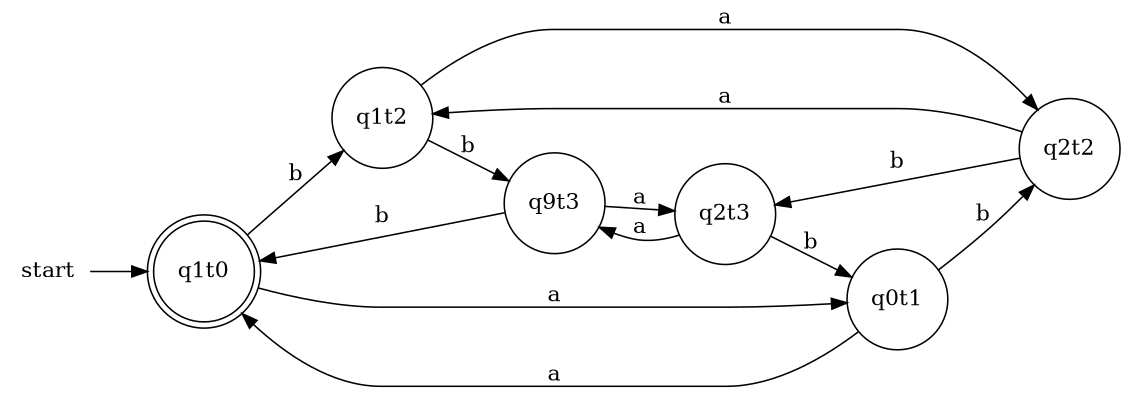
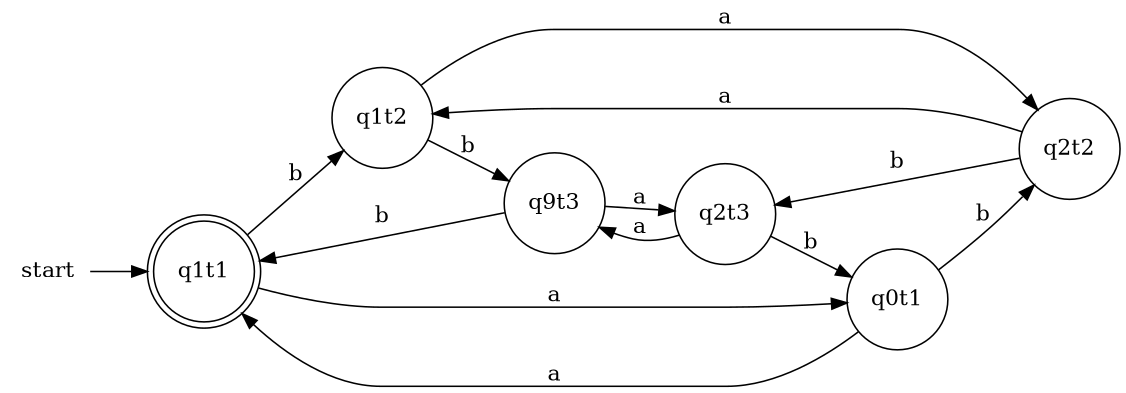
(204, 271) -> (204, 271)
